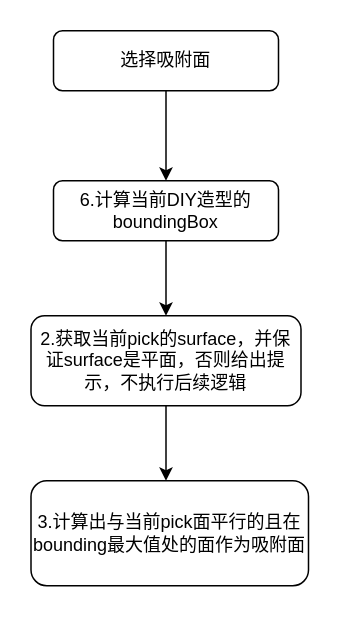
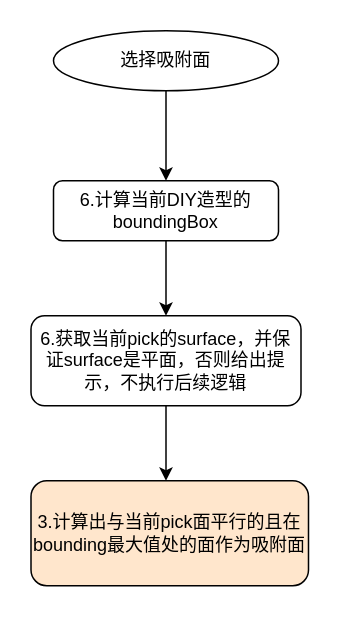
(166, 61) -> (166, 61)
(166, 361) -> (166, 361)
(170, 533) -> (170, 533)
